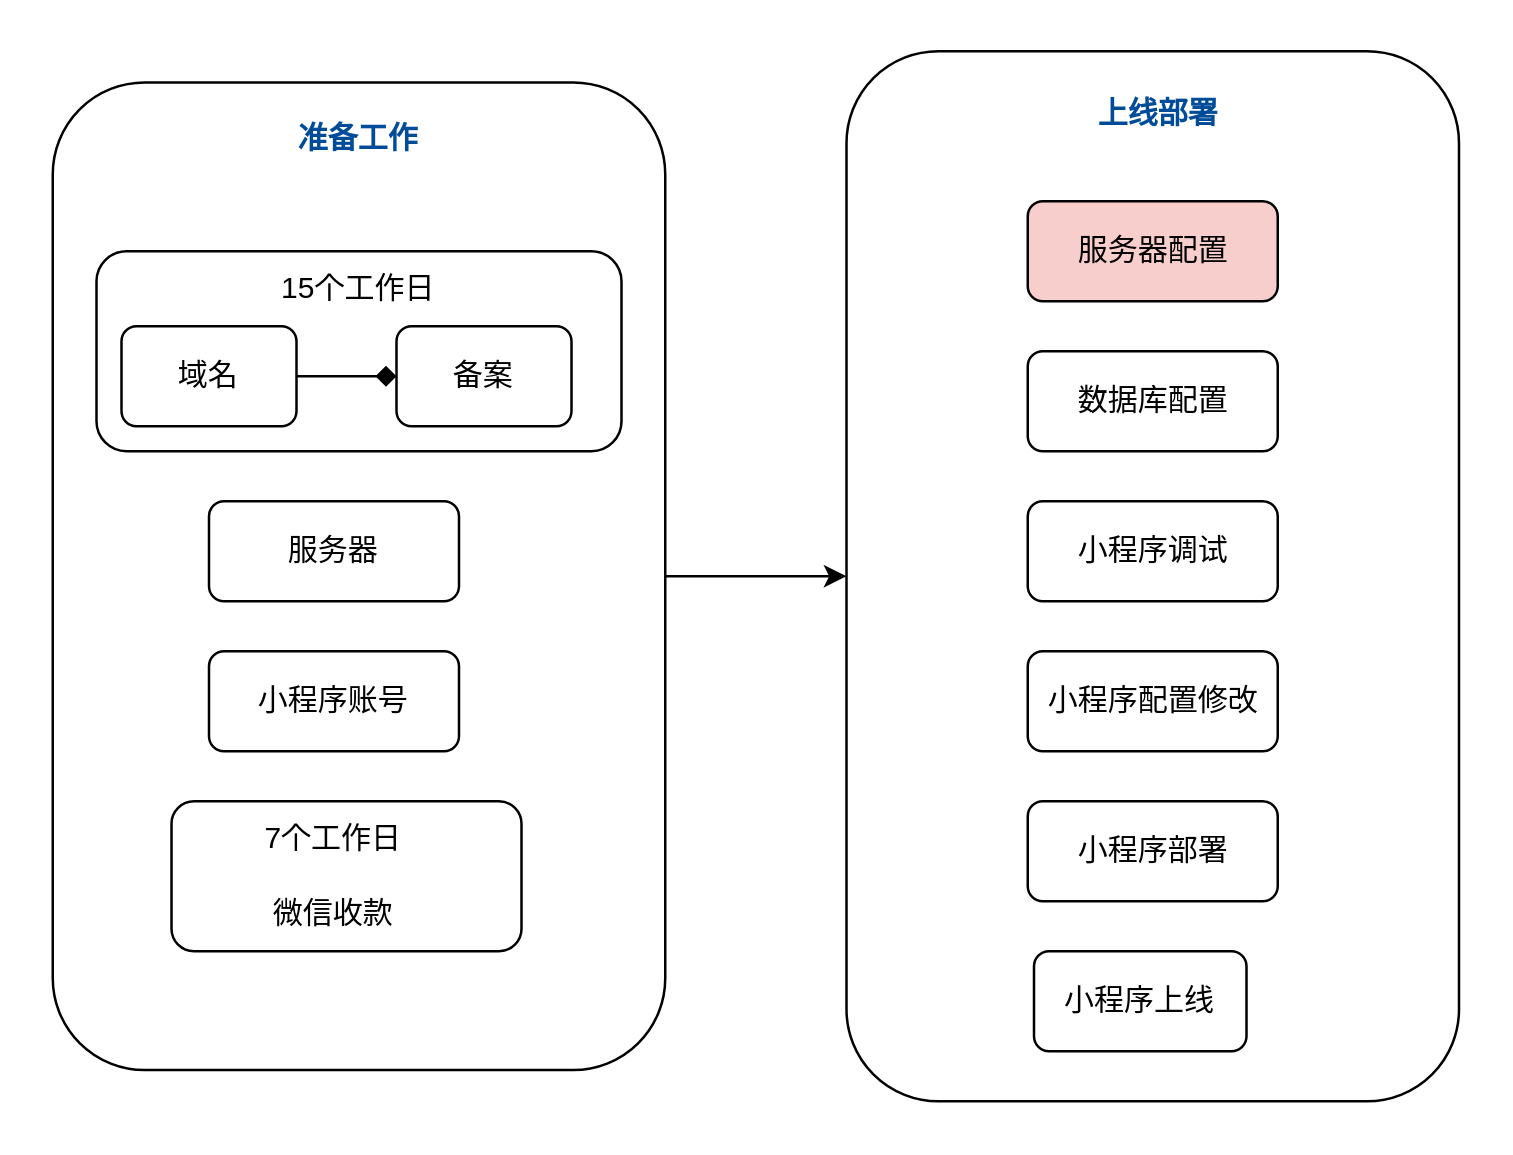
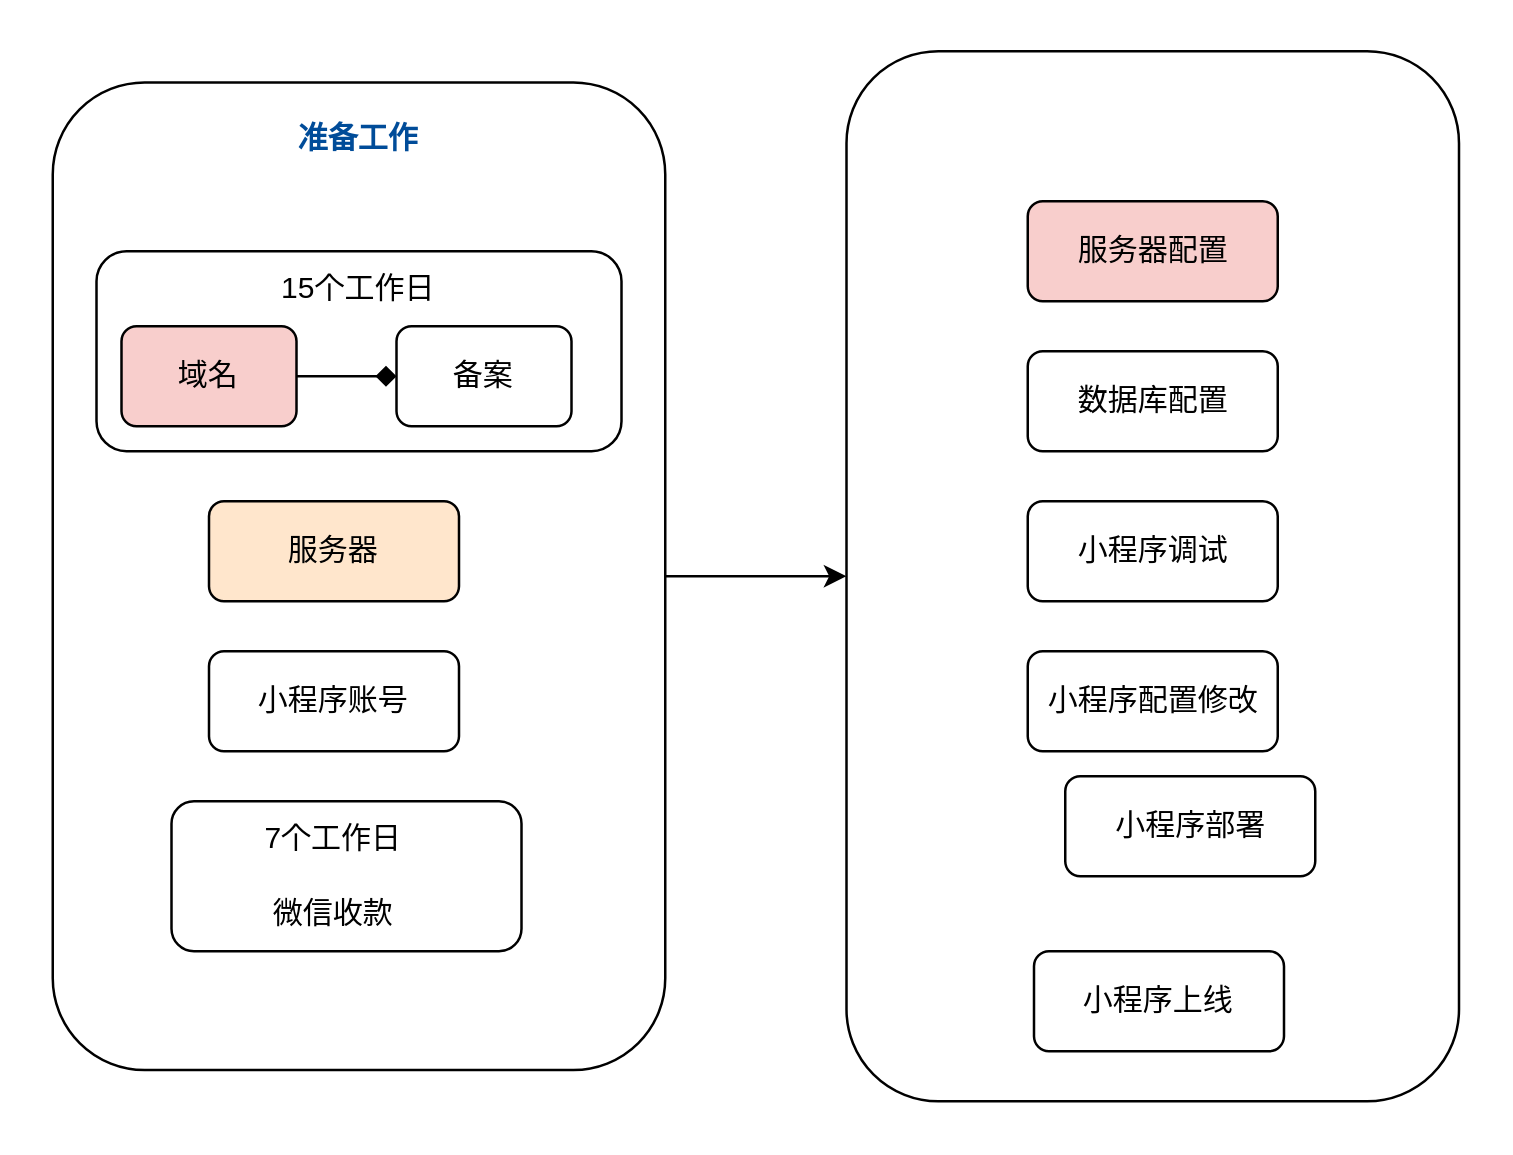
(1159, 114) -> none
(209, 376) -> (209, 376)
(334, 551) -> (334, 551)
(1153, 851) -> (1190, 826)
(1140, 1001) -> (1159, 1001)
